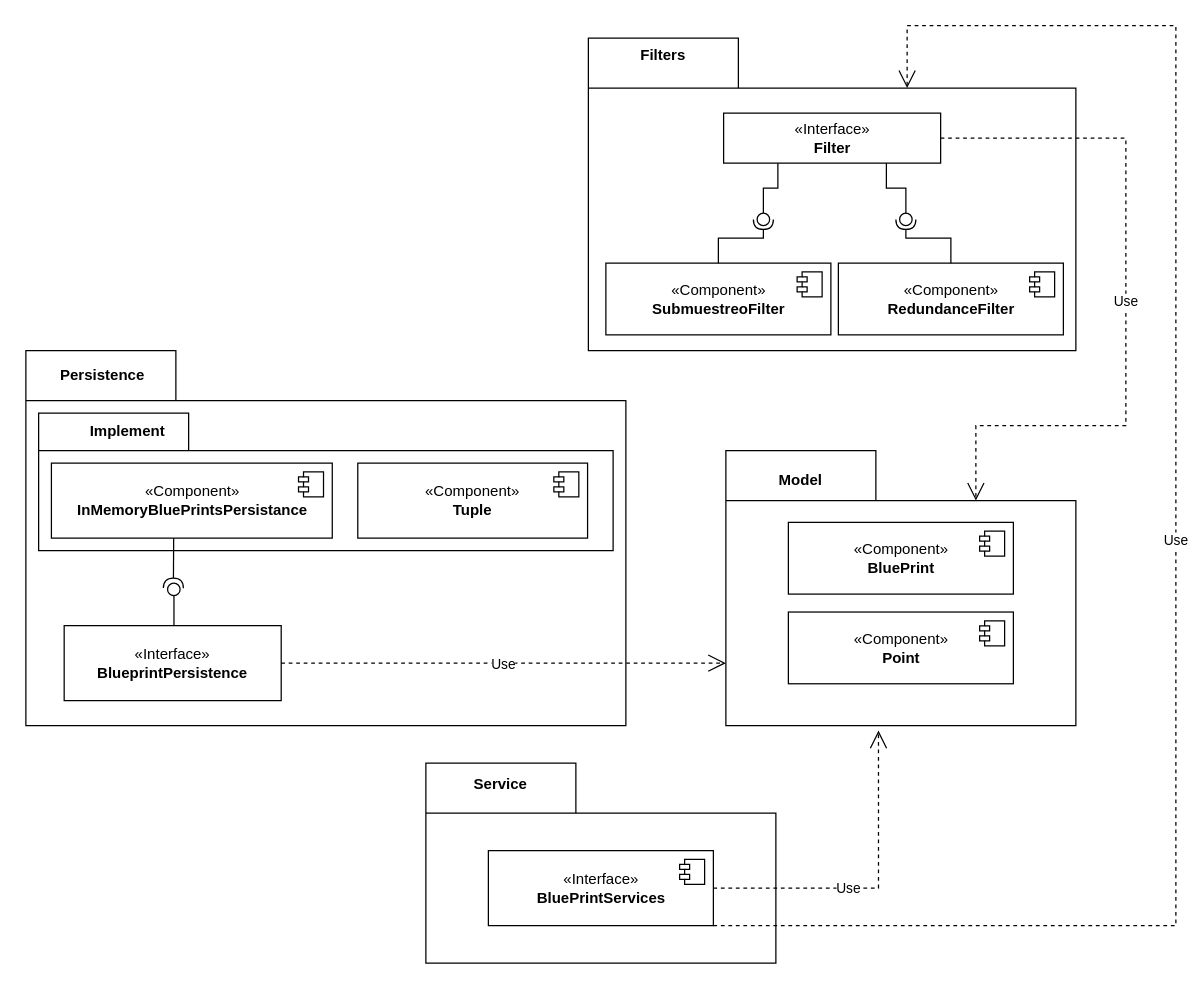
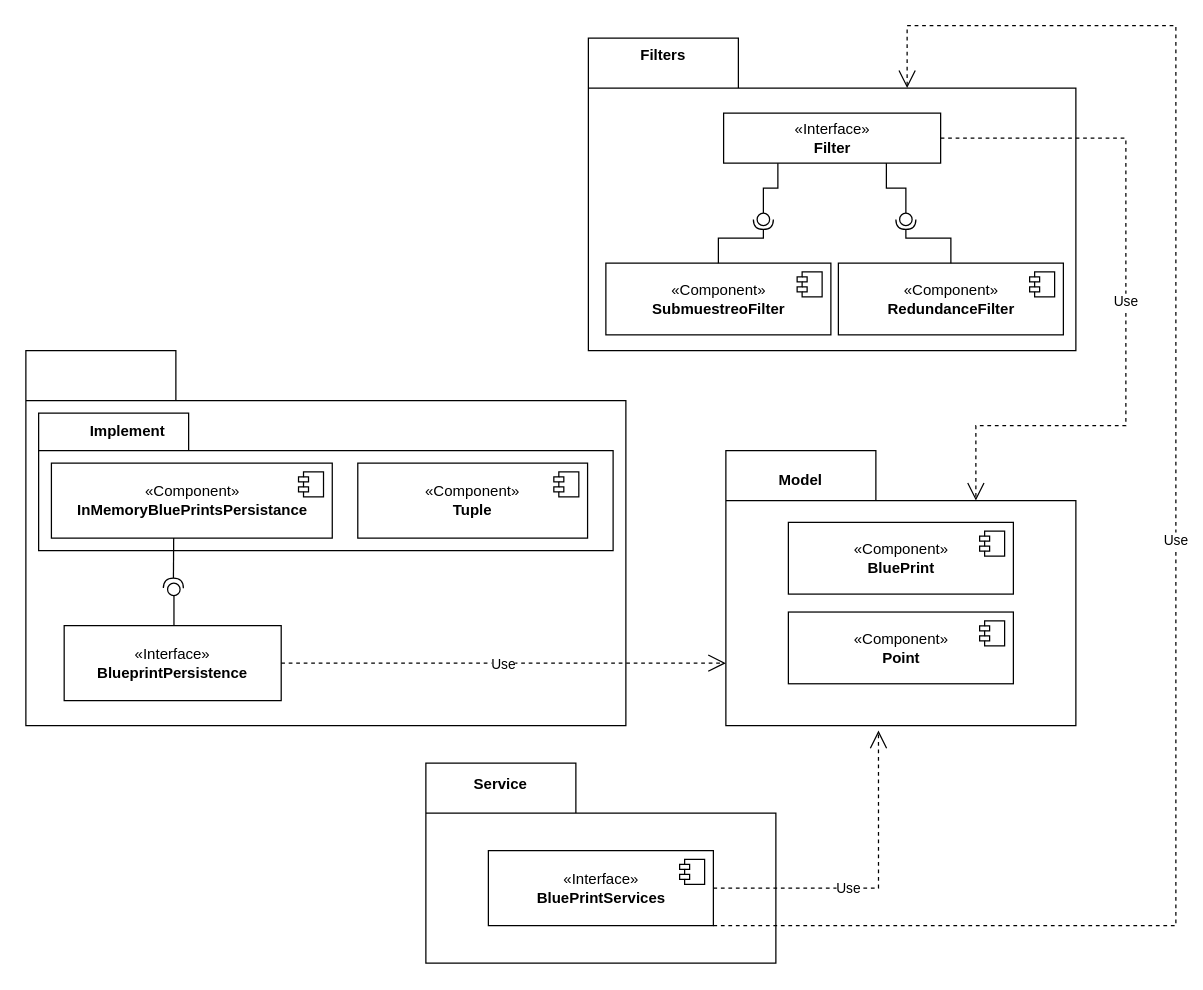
(102, 376) -> none
